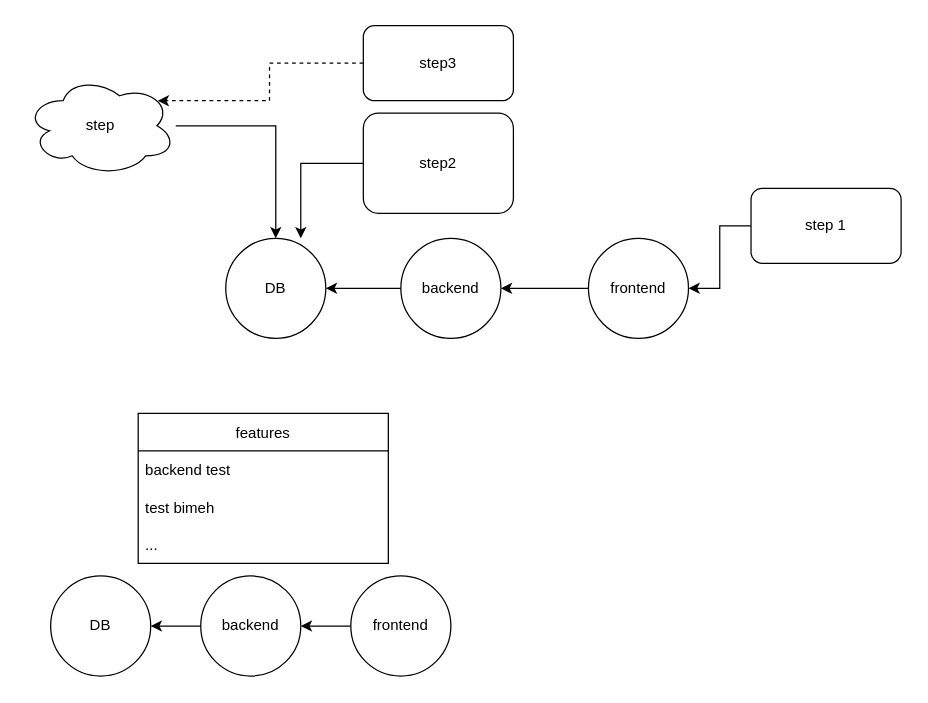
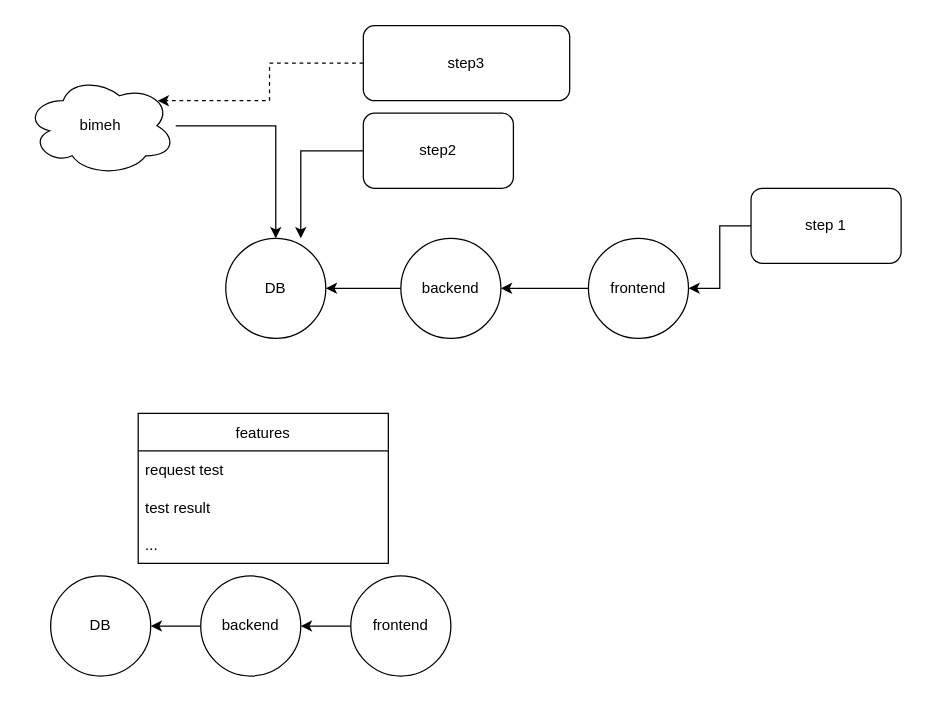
(438, 63) -> (466, 63)
(101, 126) -> (101, 126)
(438, 163) -> (438, 151)
(193, 470) -> (193, 470)
(183, 508) -> (187, 508)
